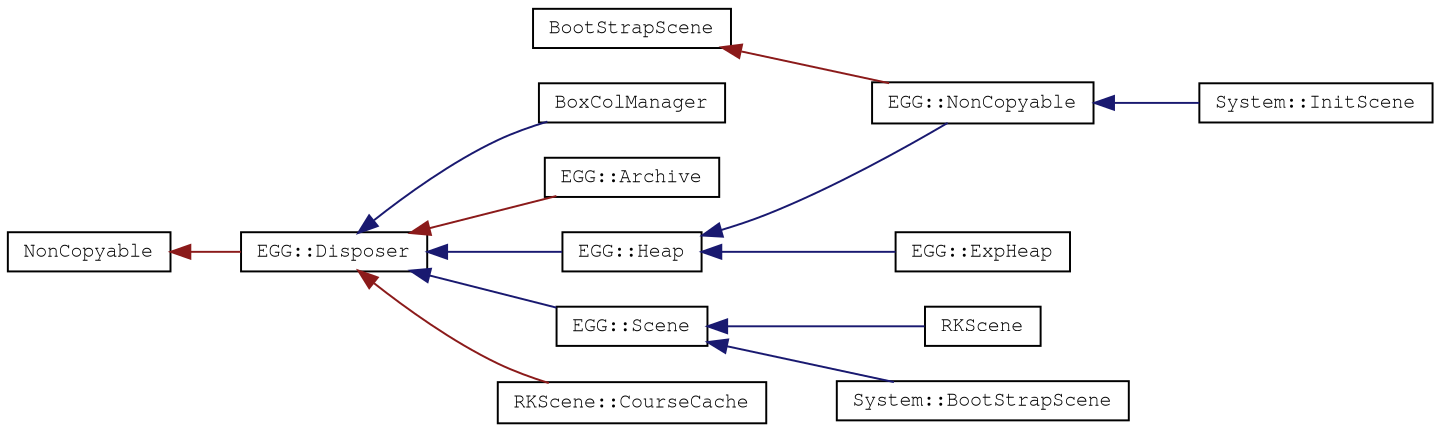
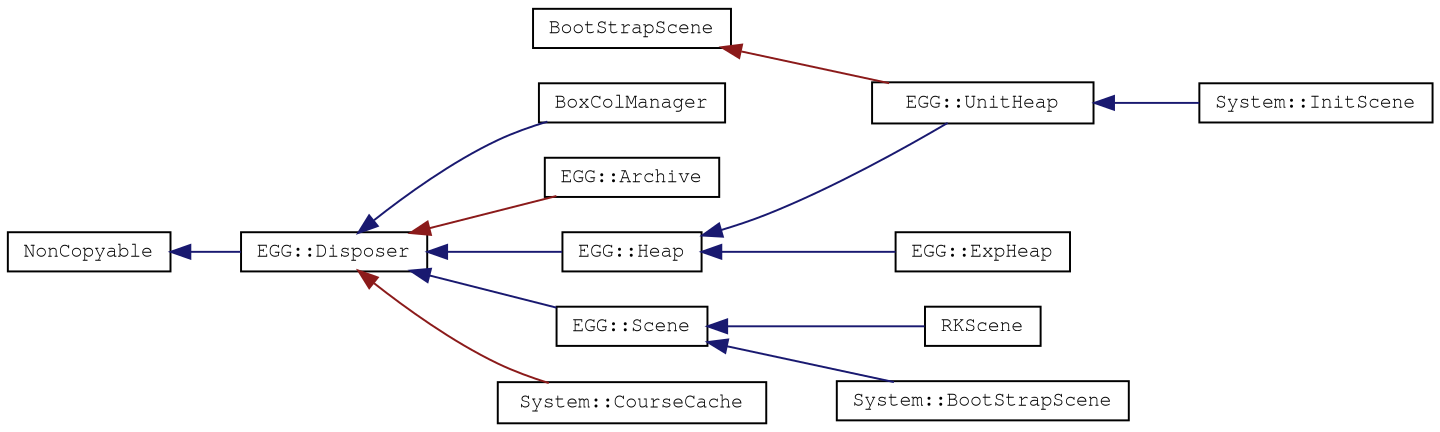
(983, 103) -> (983, 103)
(216, 252) -> (216, 252)
(632, 403) -> (632, 403)
